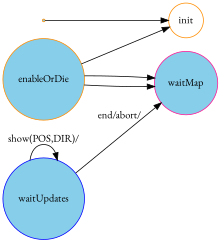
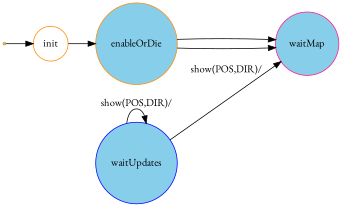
(122, 47) -> (78, 44)
(119, 116) -> (226, 69)
